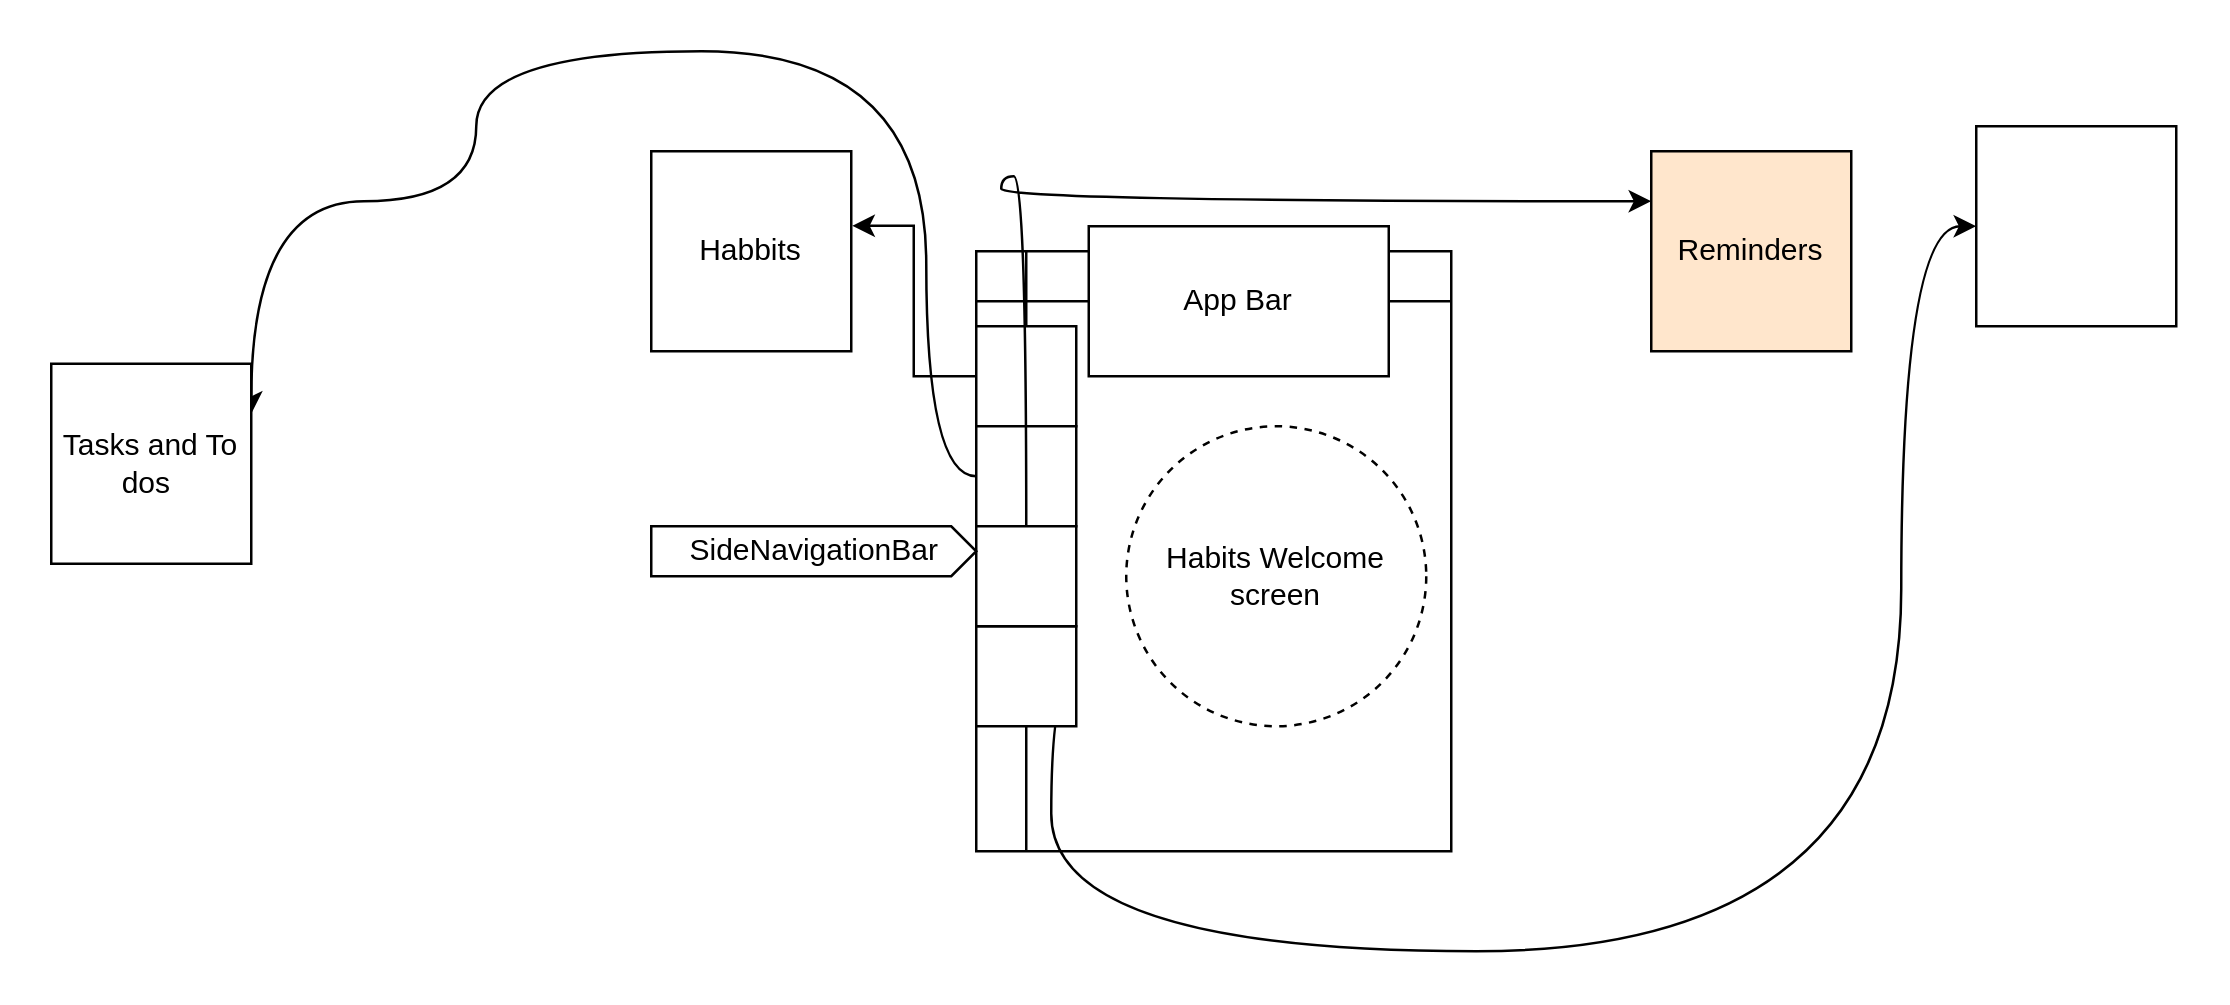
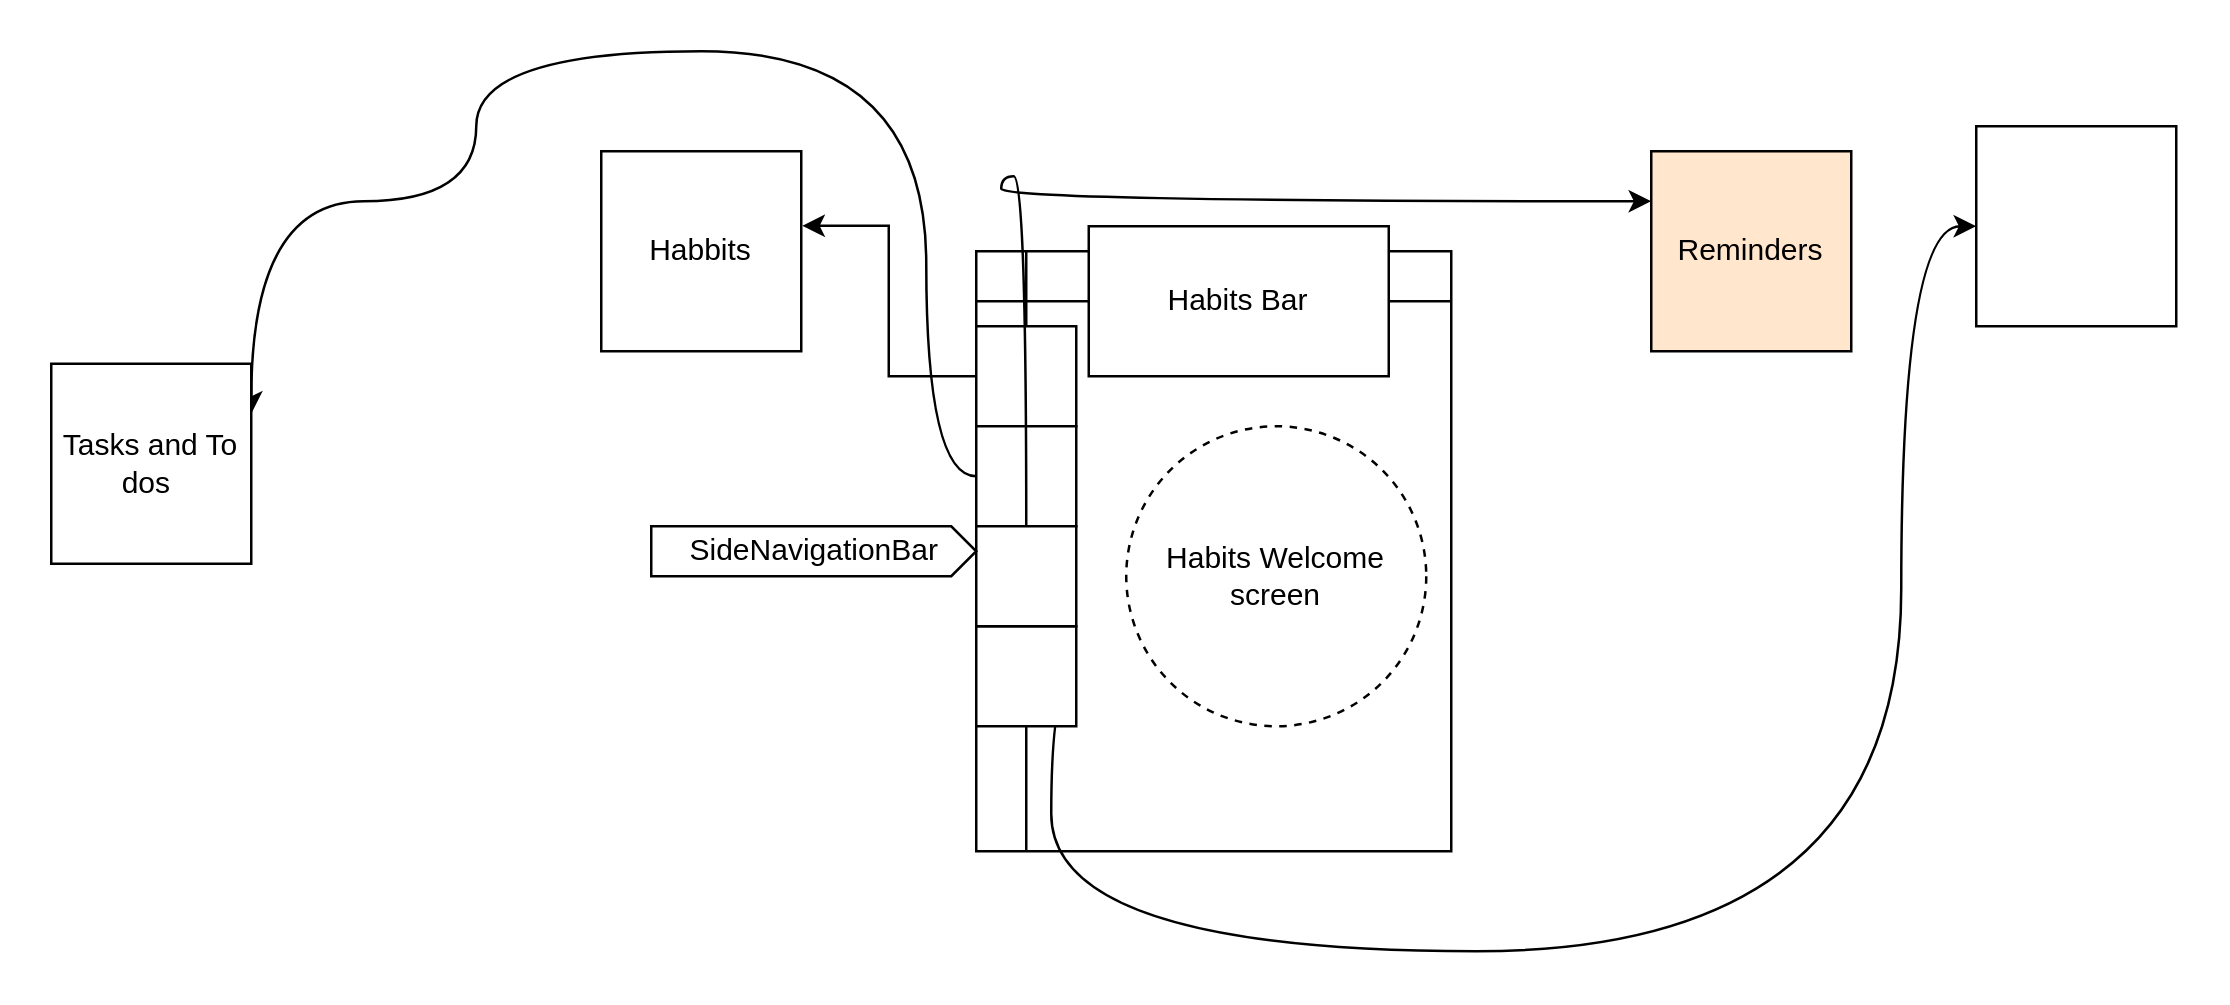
(751, 251) -> (701, 251)
(1239, 301) -> (1239, 301)
